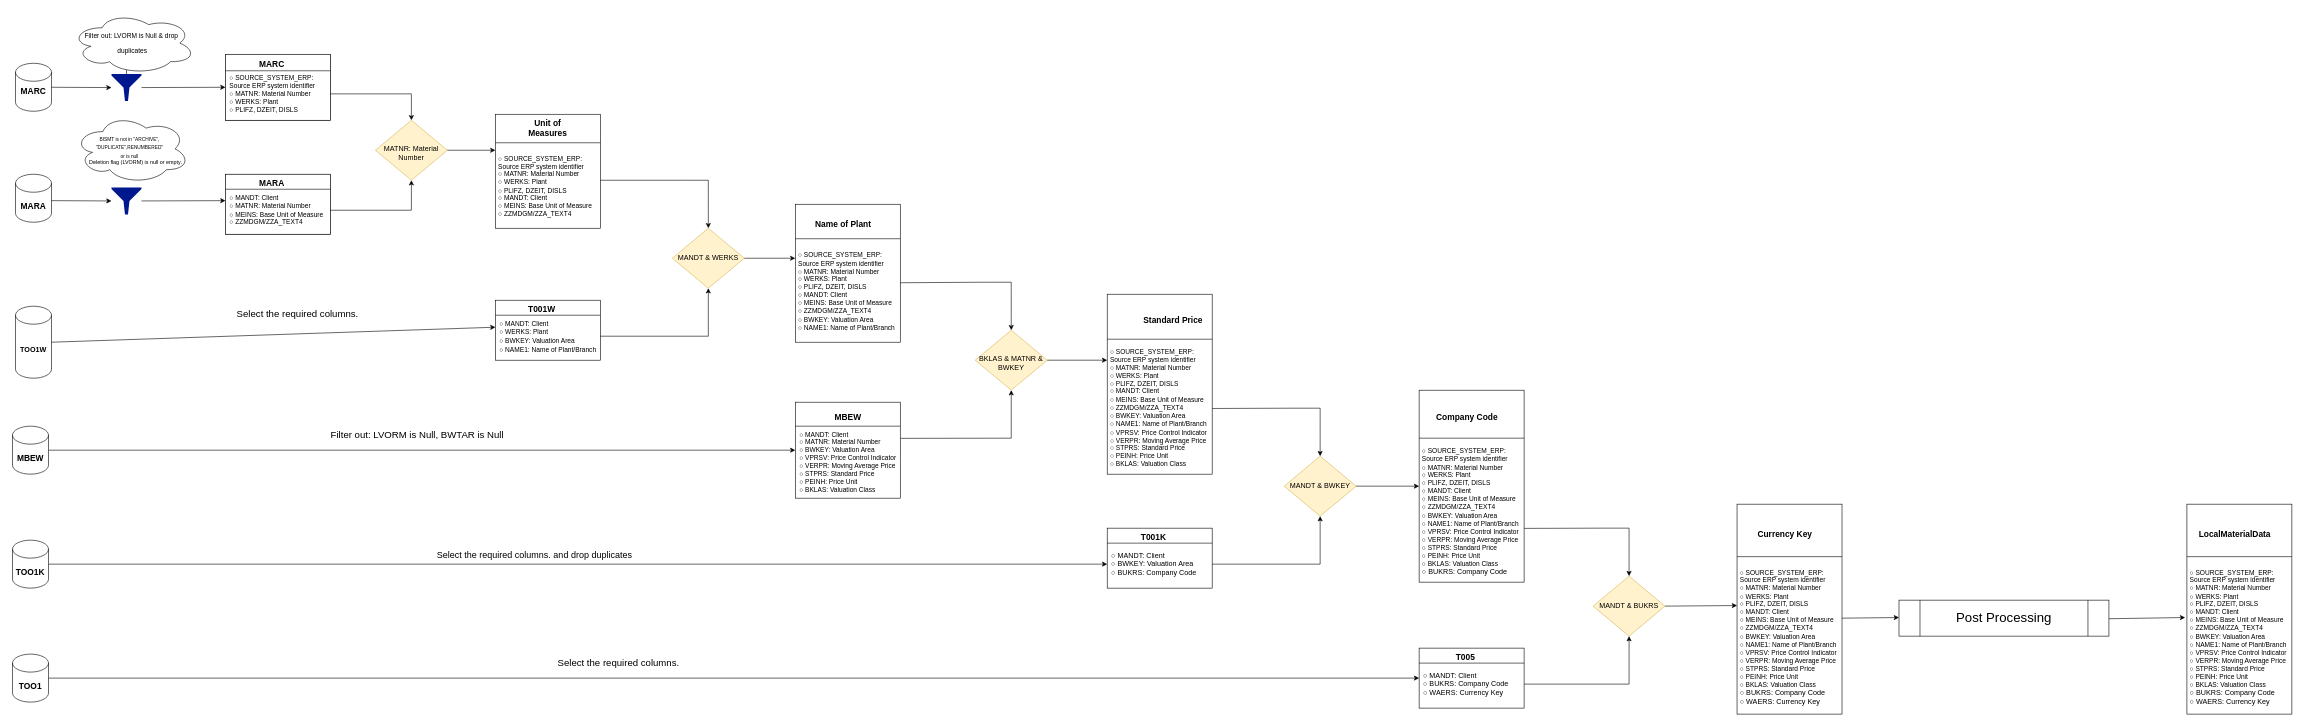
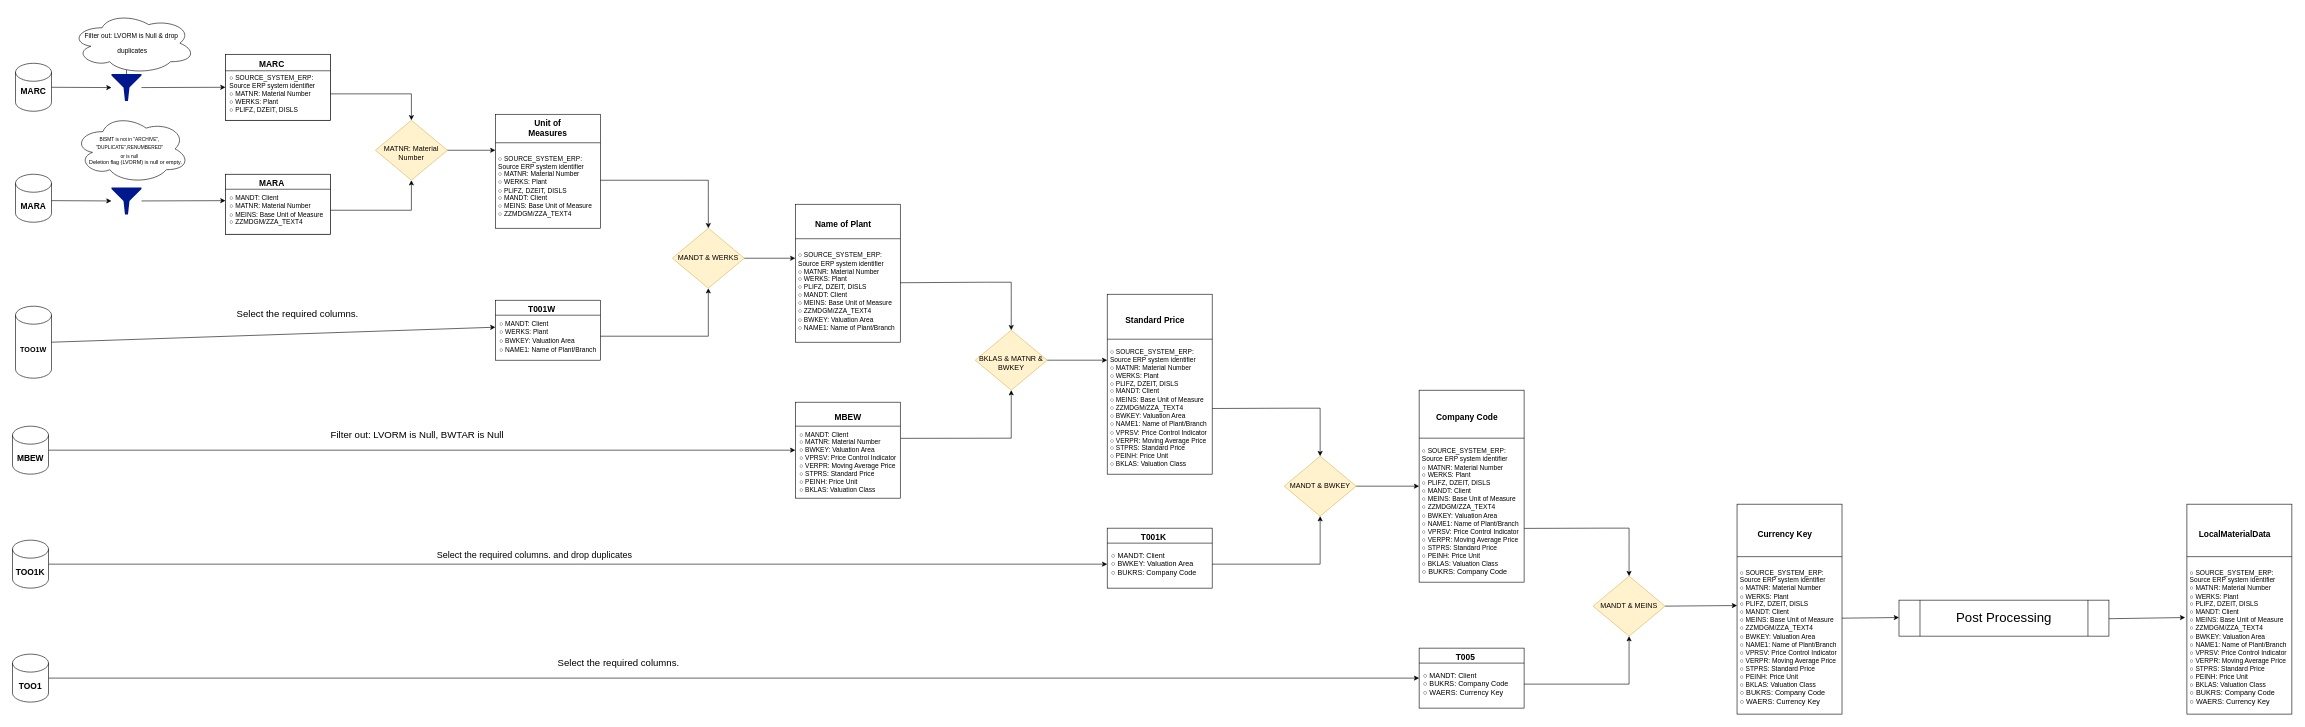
(1173, 320) -> (1155, 320)
(1629, 606) -> (1629, 606)
